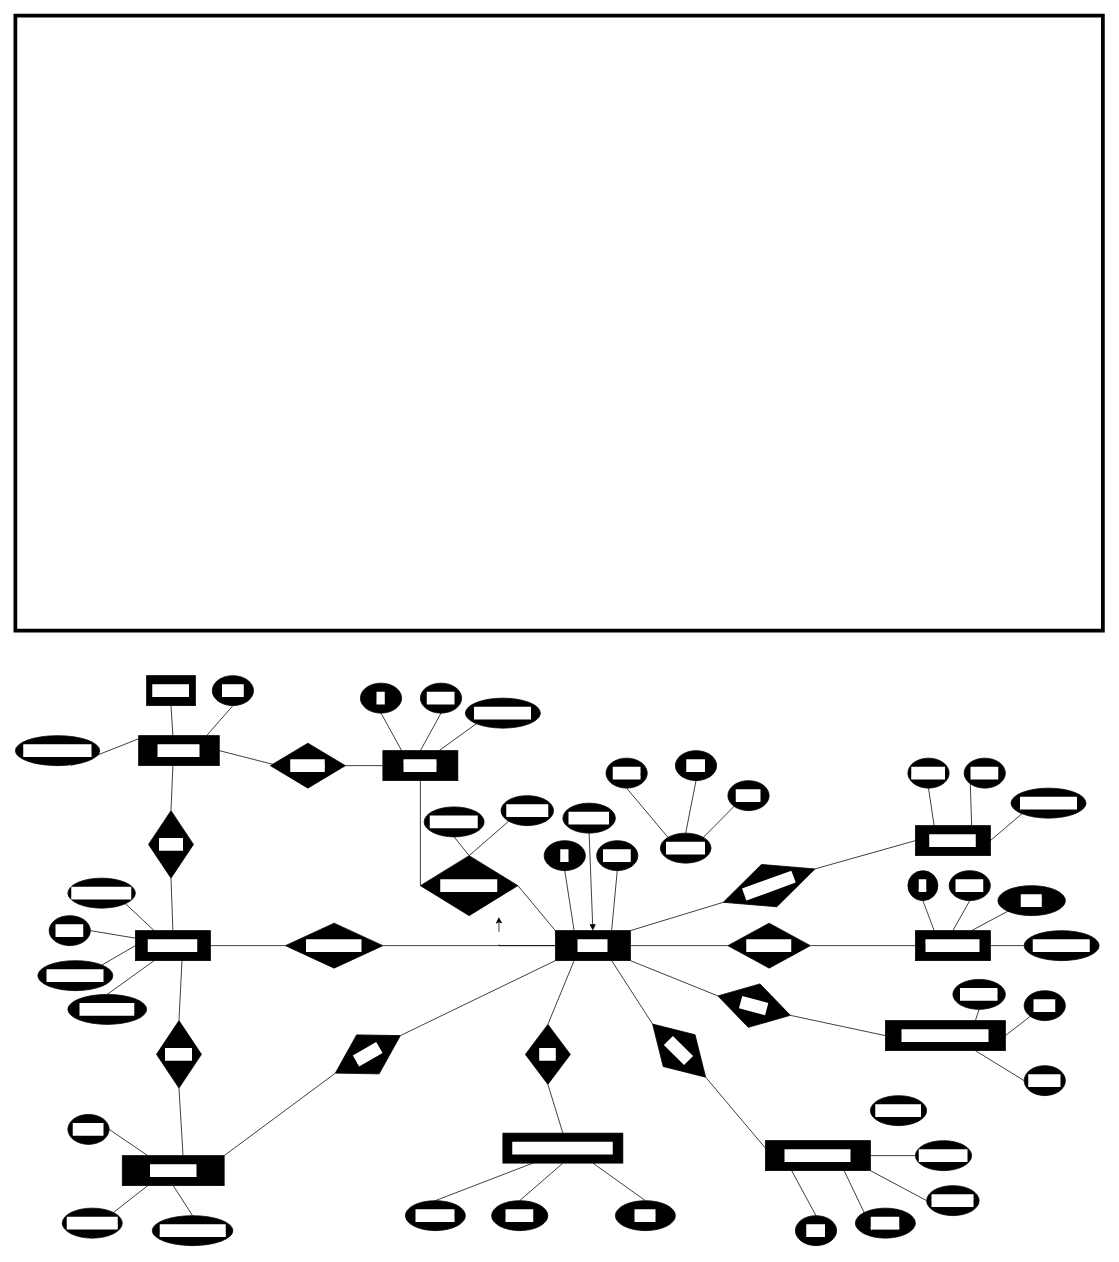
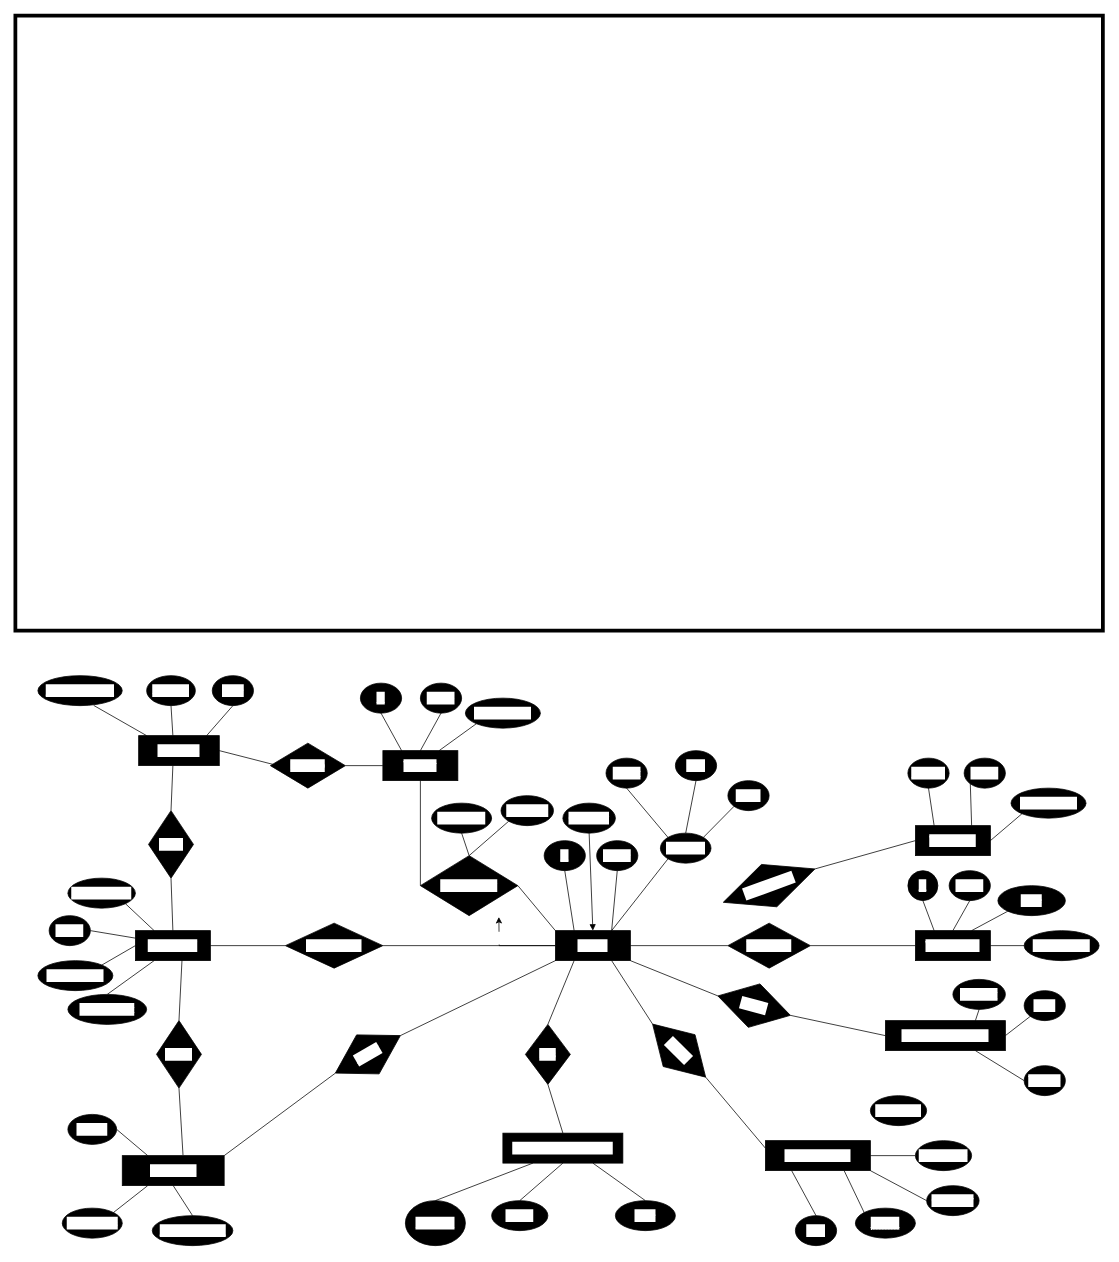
(171, 690) -> (171, 690)
(58, 750) -> (80, 690)
(454, 822) -> (462, 818)
none -> (641, 893)
(677, 916) -> none
(89, 1129) -> (92, 1129)
(435, 1215) -> (435, 1223)
